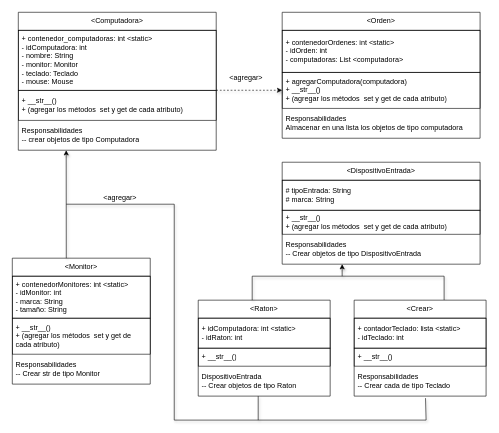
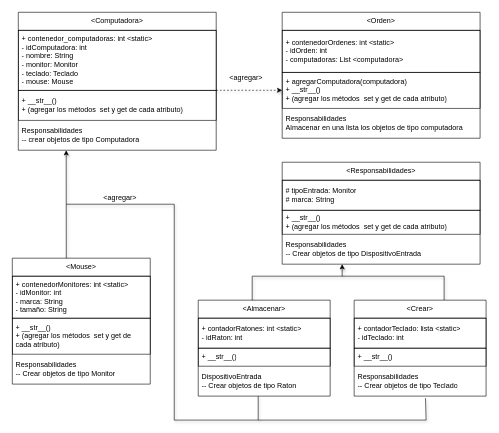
(381, 171) -> (381, 171)
(324, 195) -> (326, 195)
(81, 267) -> (81, 267)
(264, 309) -> (264, 309)
(254, 333) -> (259, 333)
(66, 369) -> (74, 369)
(410, 381) -> (416, 381)
